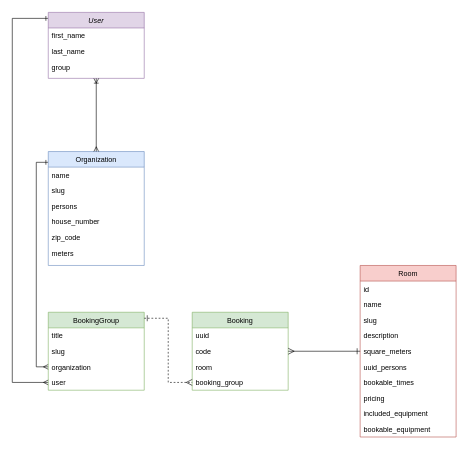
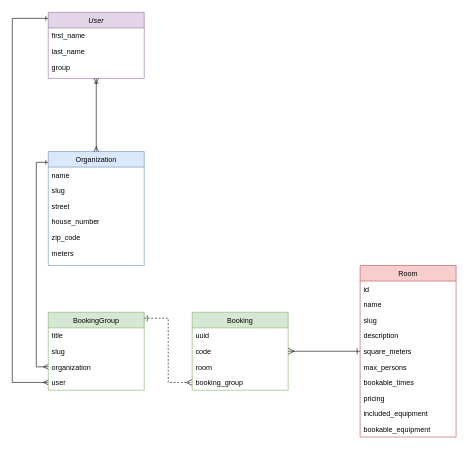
(66, 206) -> (64, 206)
(387, 367) -> (386, 367)
